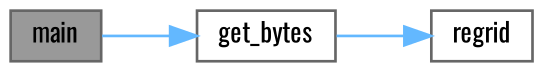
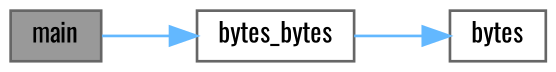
(266, 36) -> (276, 36)
(482, 36) -> (498, 36)
